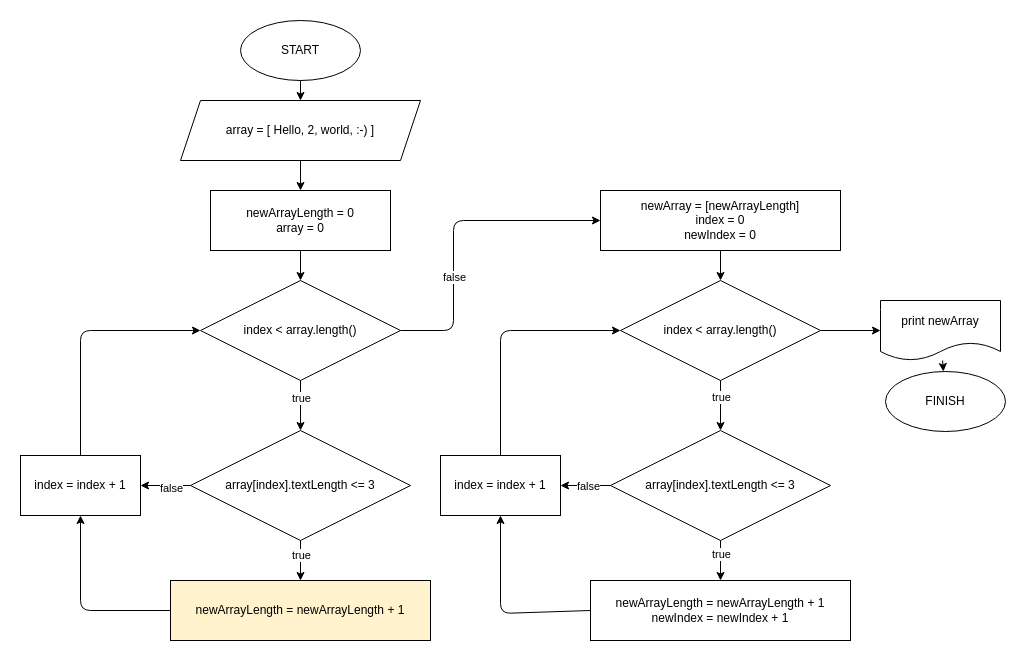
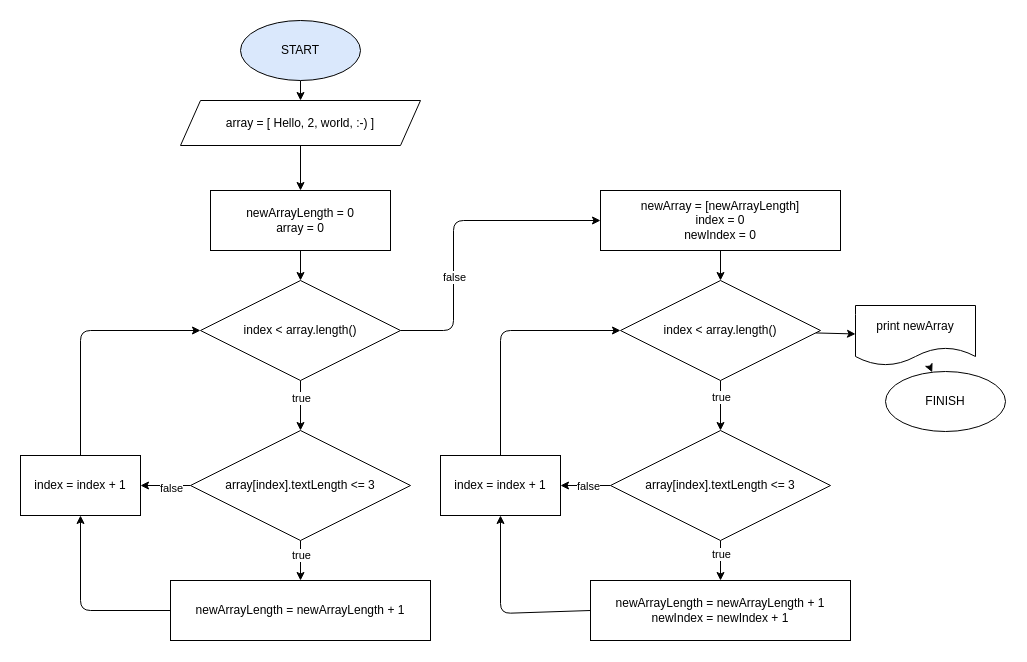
(301, 51) -> (301, 51)
(301, 131) -> (301, 123)
(941, 331) -> (916, 336)
(301, 611) -> (301, 611)
